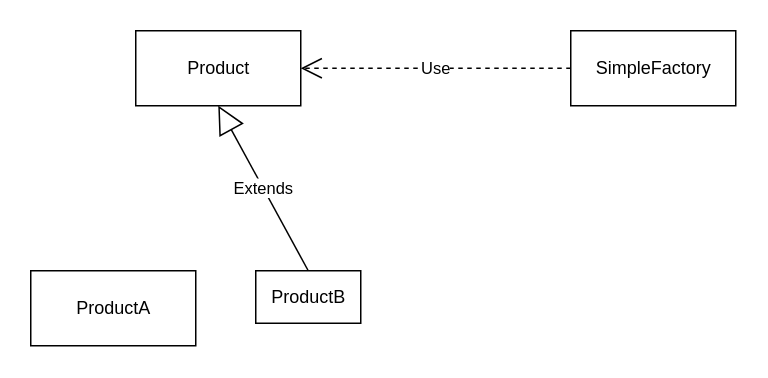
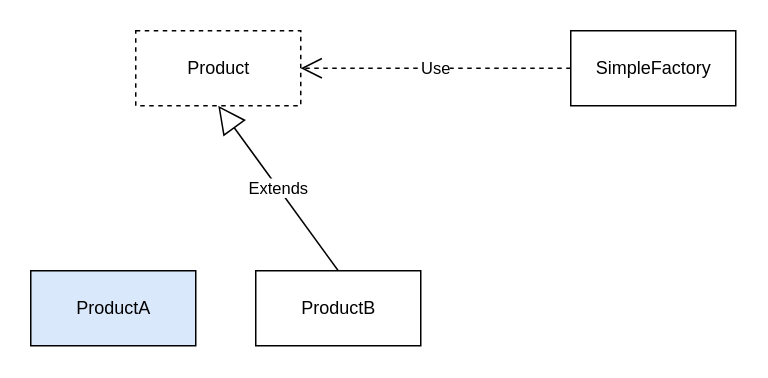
(218, 68) -> (218, 68)
(308, 297) -> (338, 308)
(113, 308) -> (113, 308)
